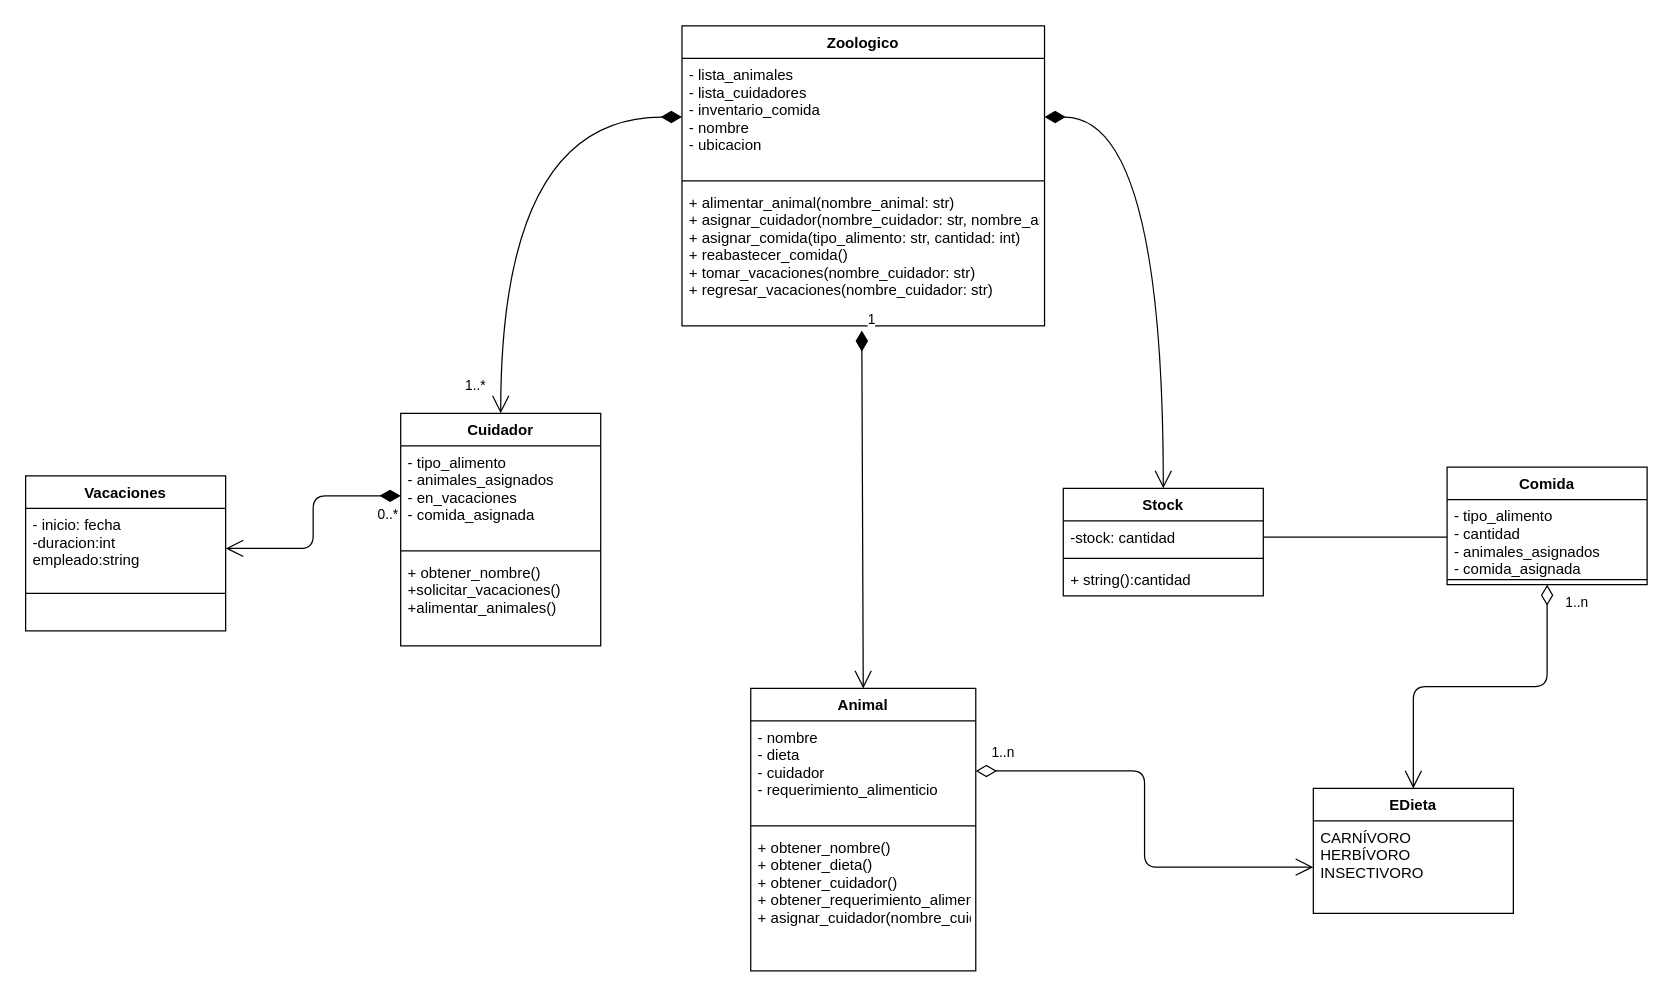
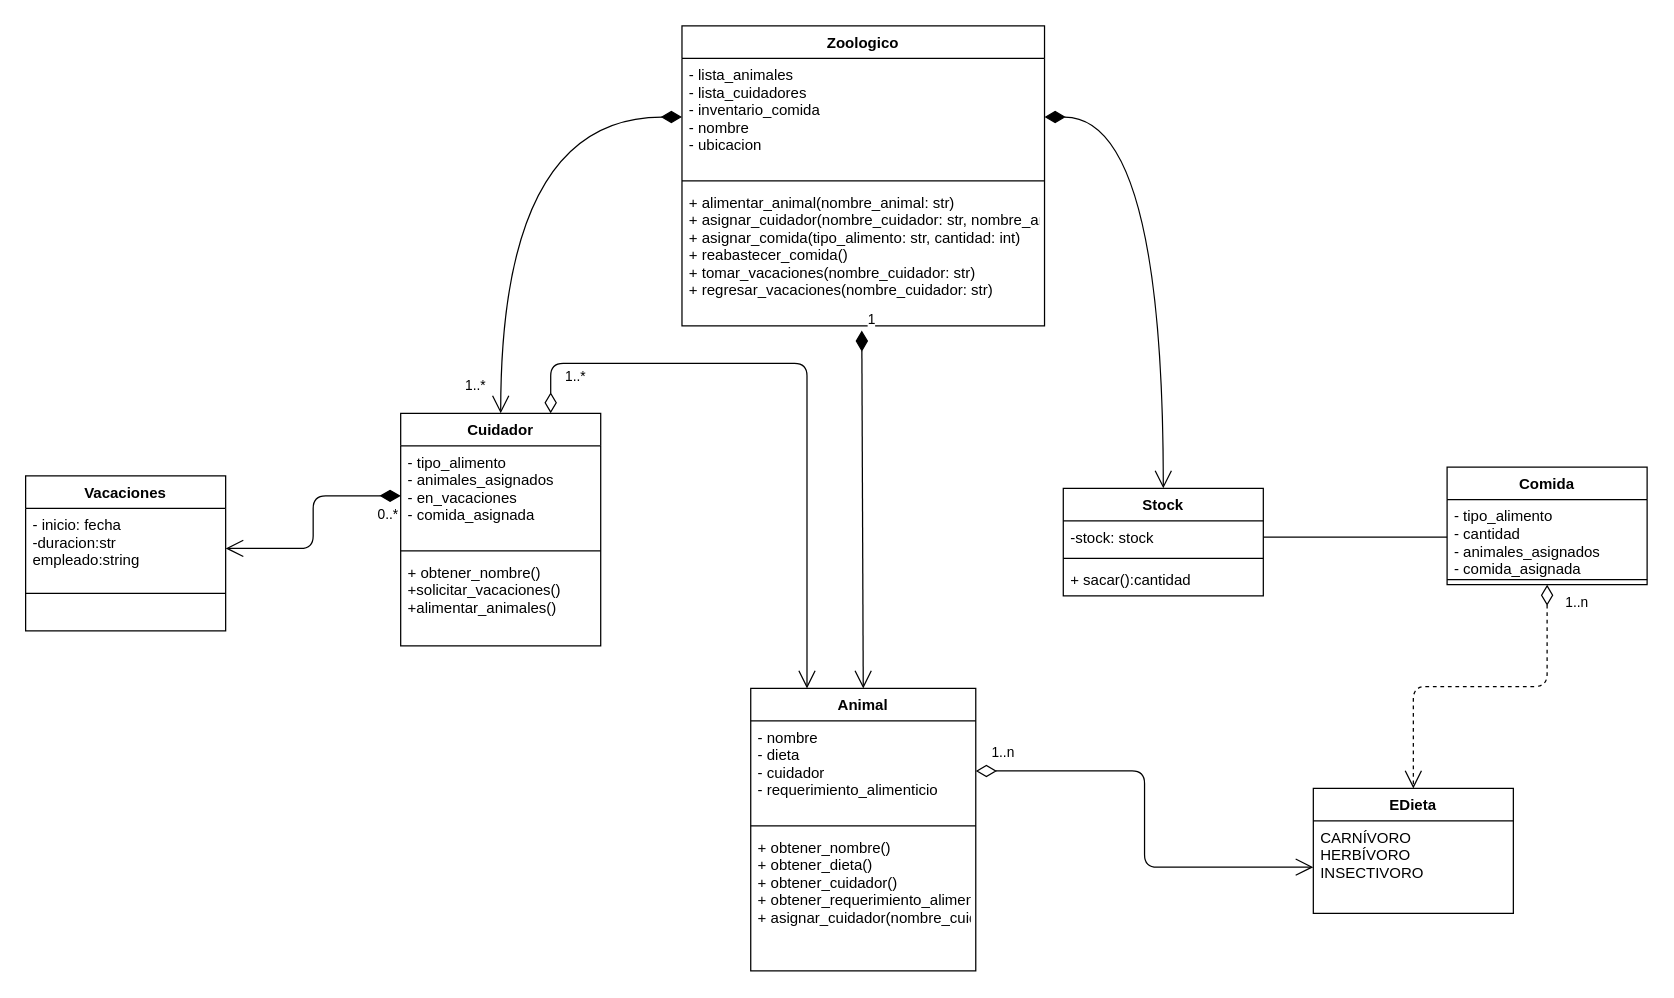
none -> (807, 392)
(84, 525) -> (84, 525)
(1131, 538) -> (1121, 538)
(1142, 580) -> (1140, 580)
(1470, 686) -> (1470, 686)
